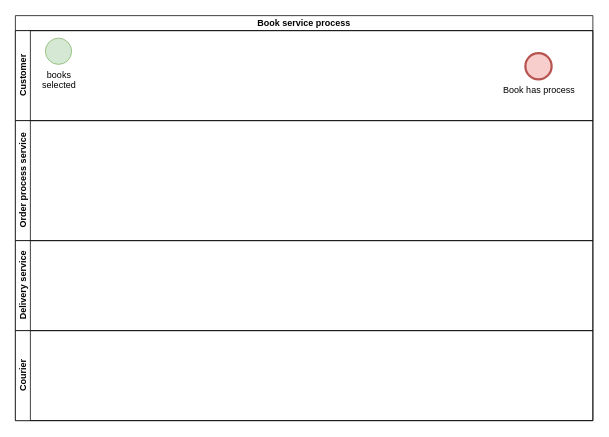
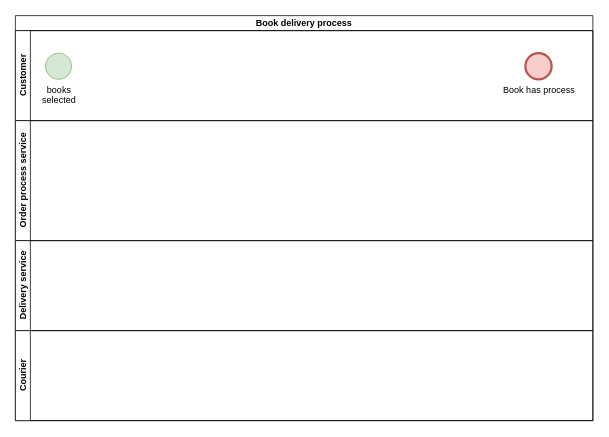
(304, 23) -> (304, 23)
(59, 51) -> (59, 66)
